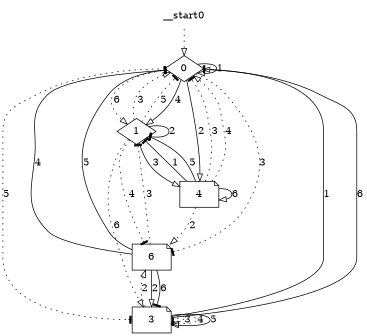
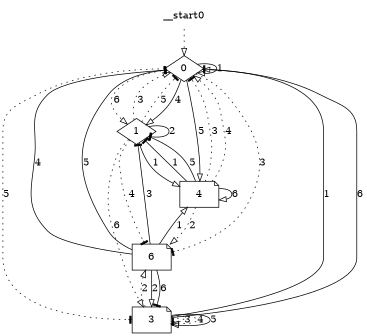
(202, 131) -> (202, 131)
(156, 163) -> (156, 163)
(144, 196) -> (144, 196)
none -> (170, 228)
